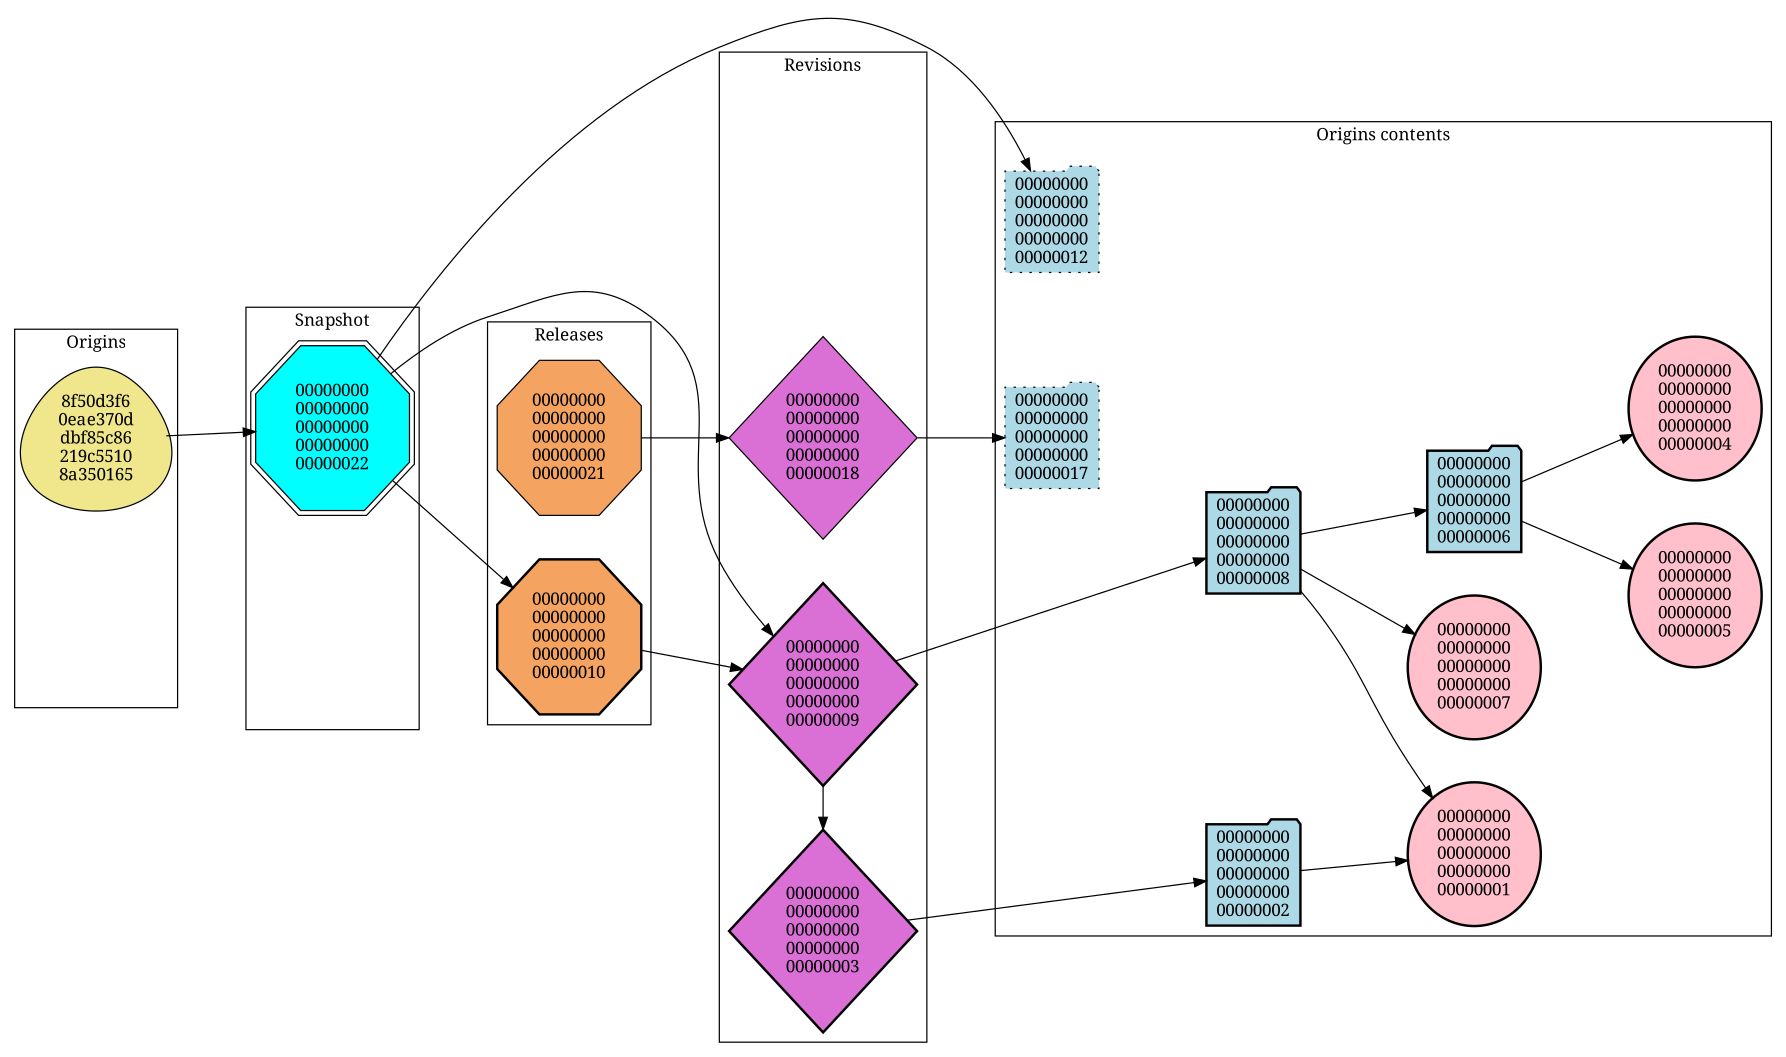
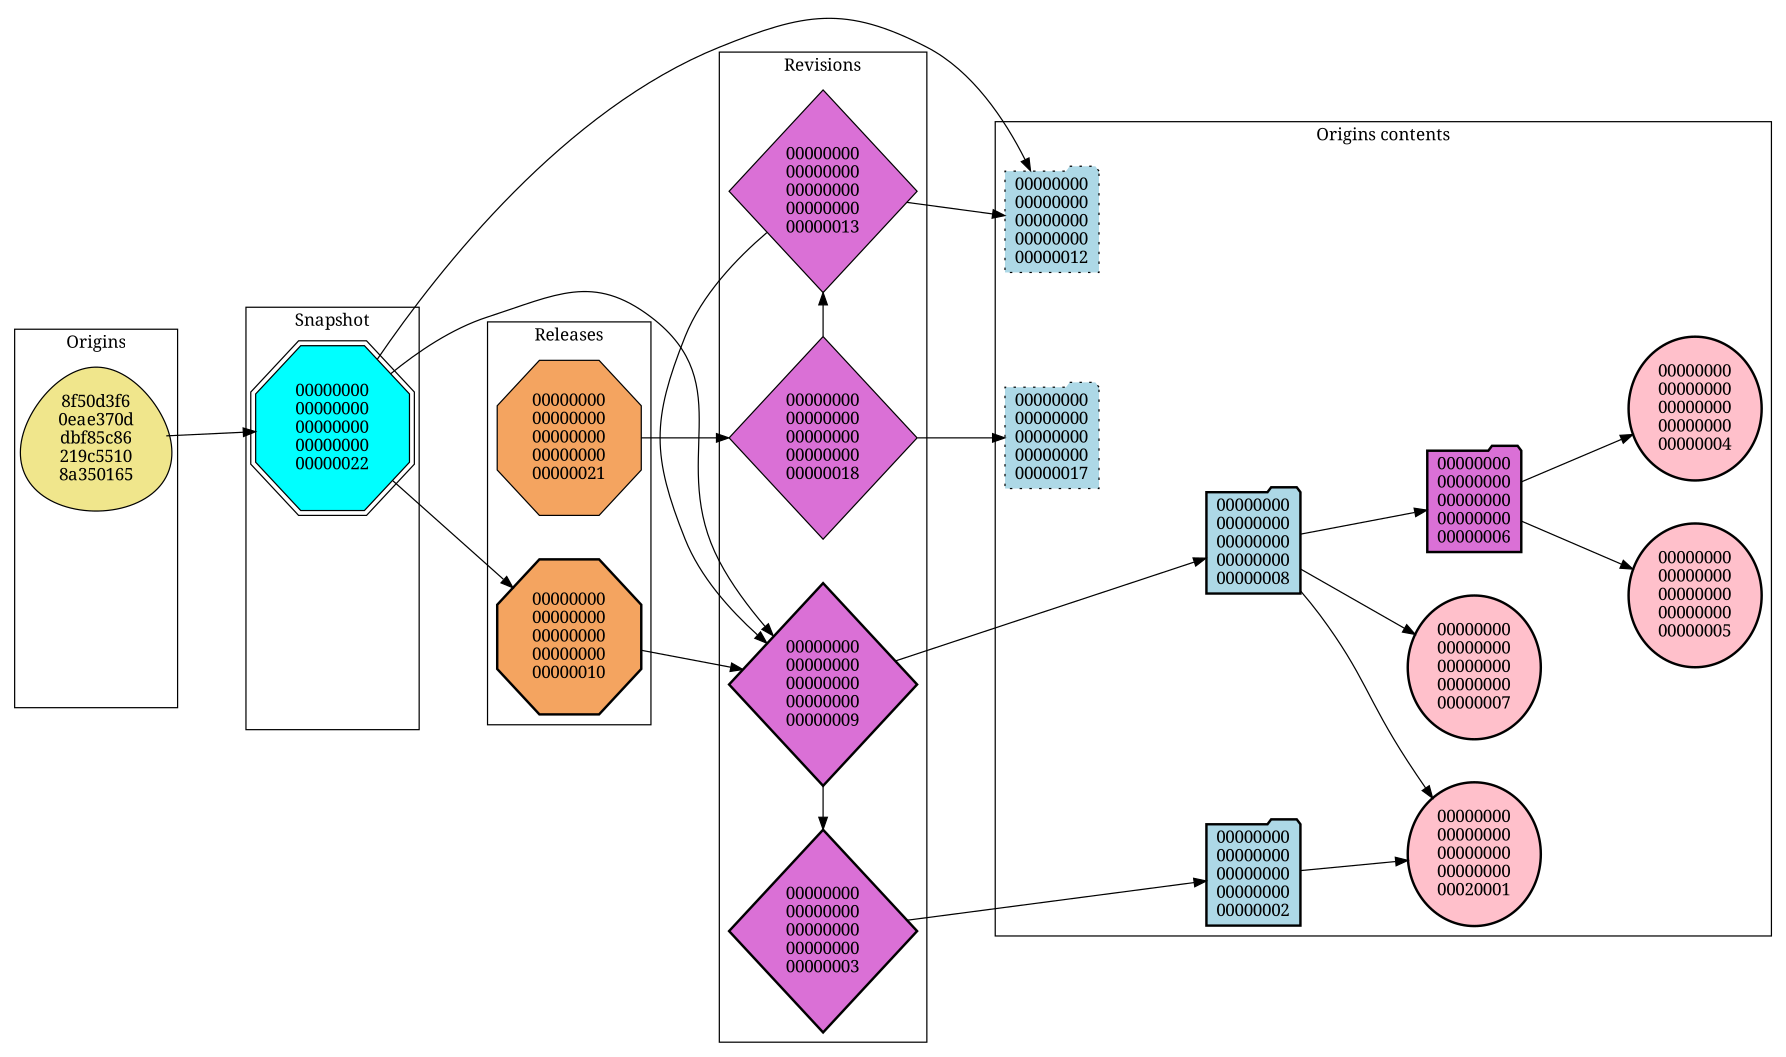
none -> (823, 191)
(1474, 501) -> (1474, 501)
(1474, 854) -> (1474, 854)
